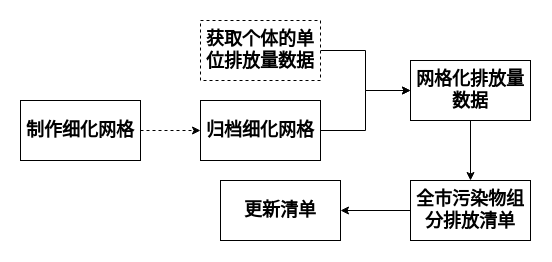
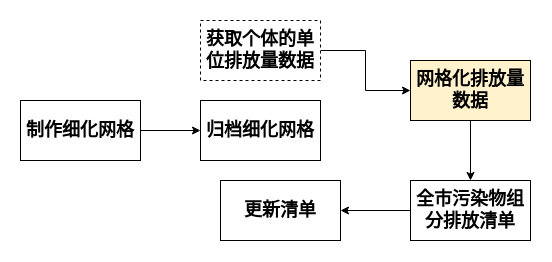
(471, 91) -> (471, 91)
(168, 131) -> (168, 131)
(363, 131) -> none
